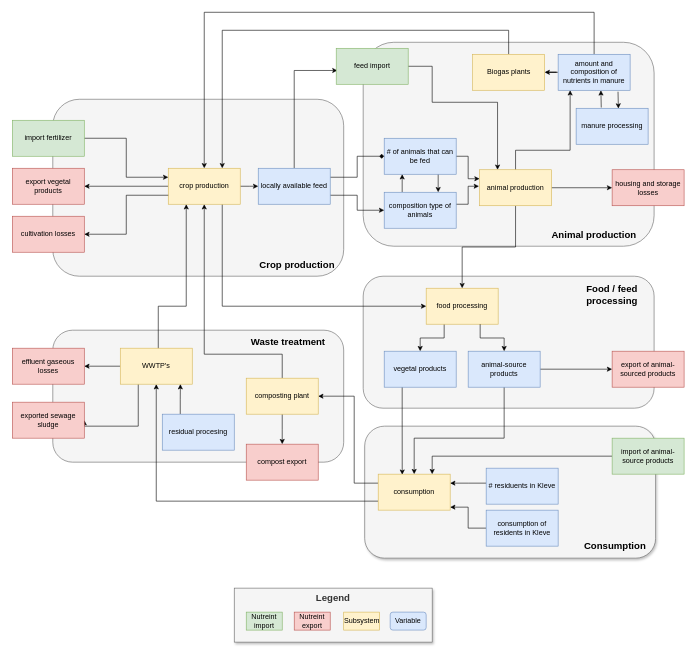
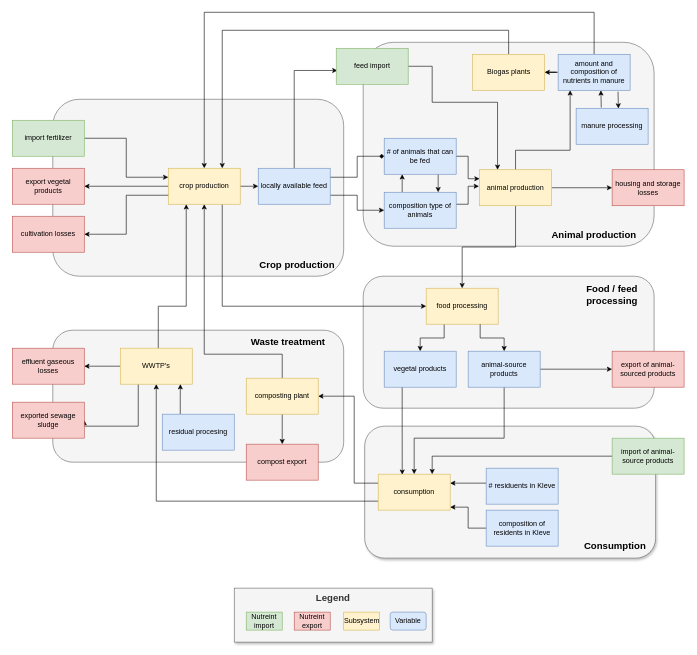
(522, 528) -> (522, 528)
